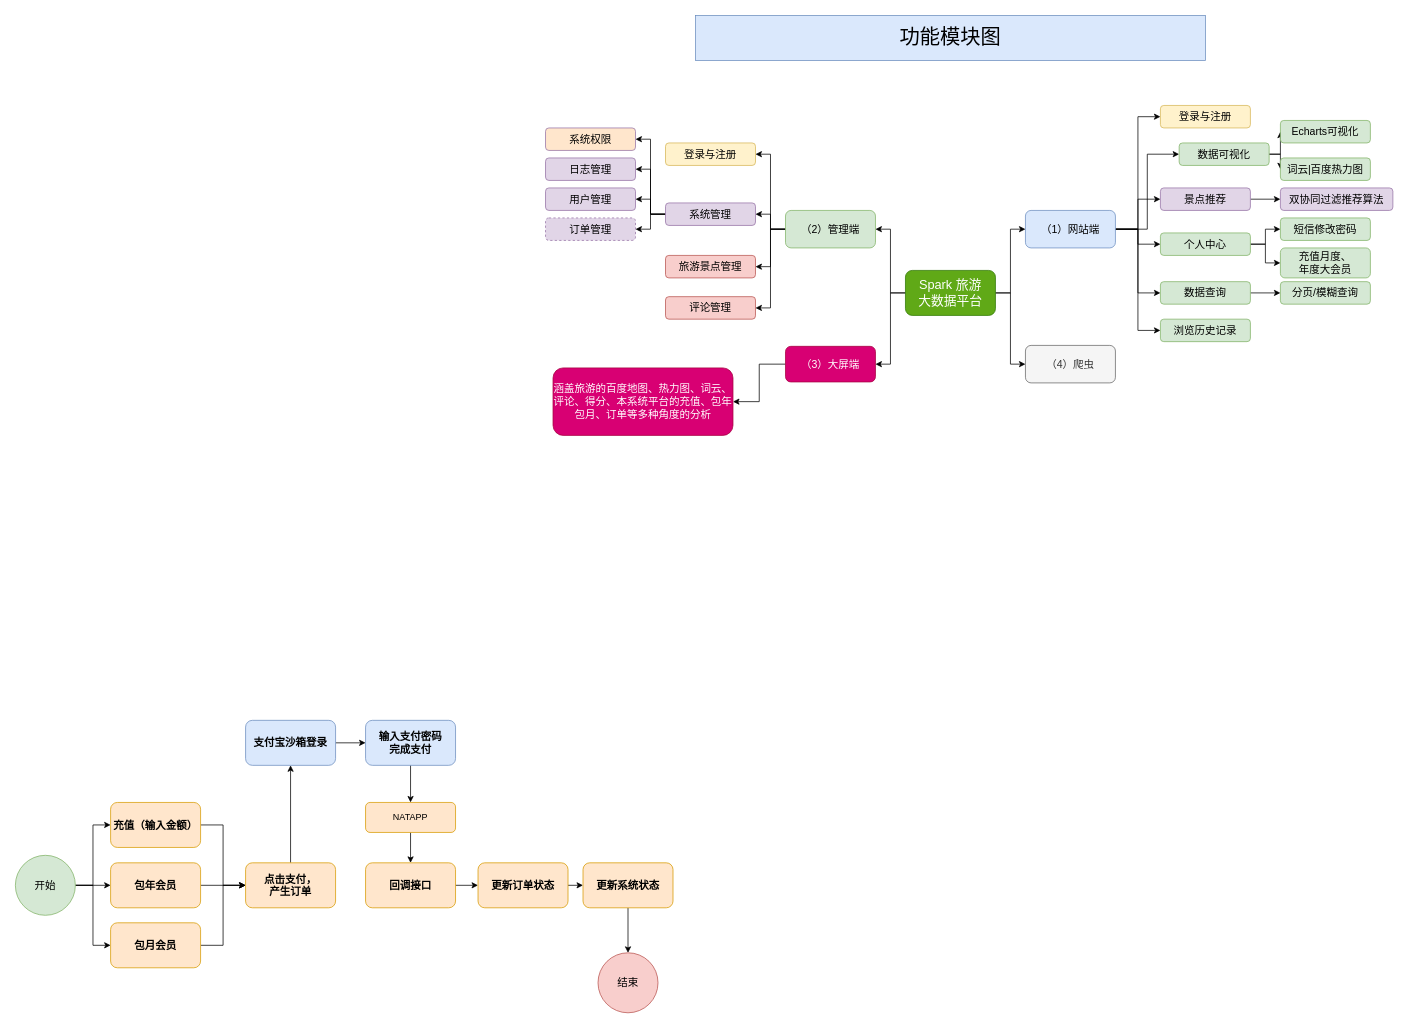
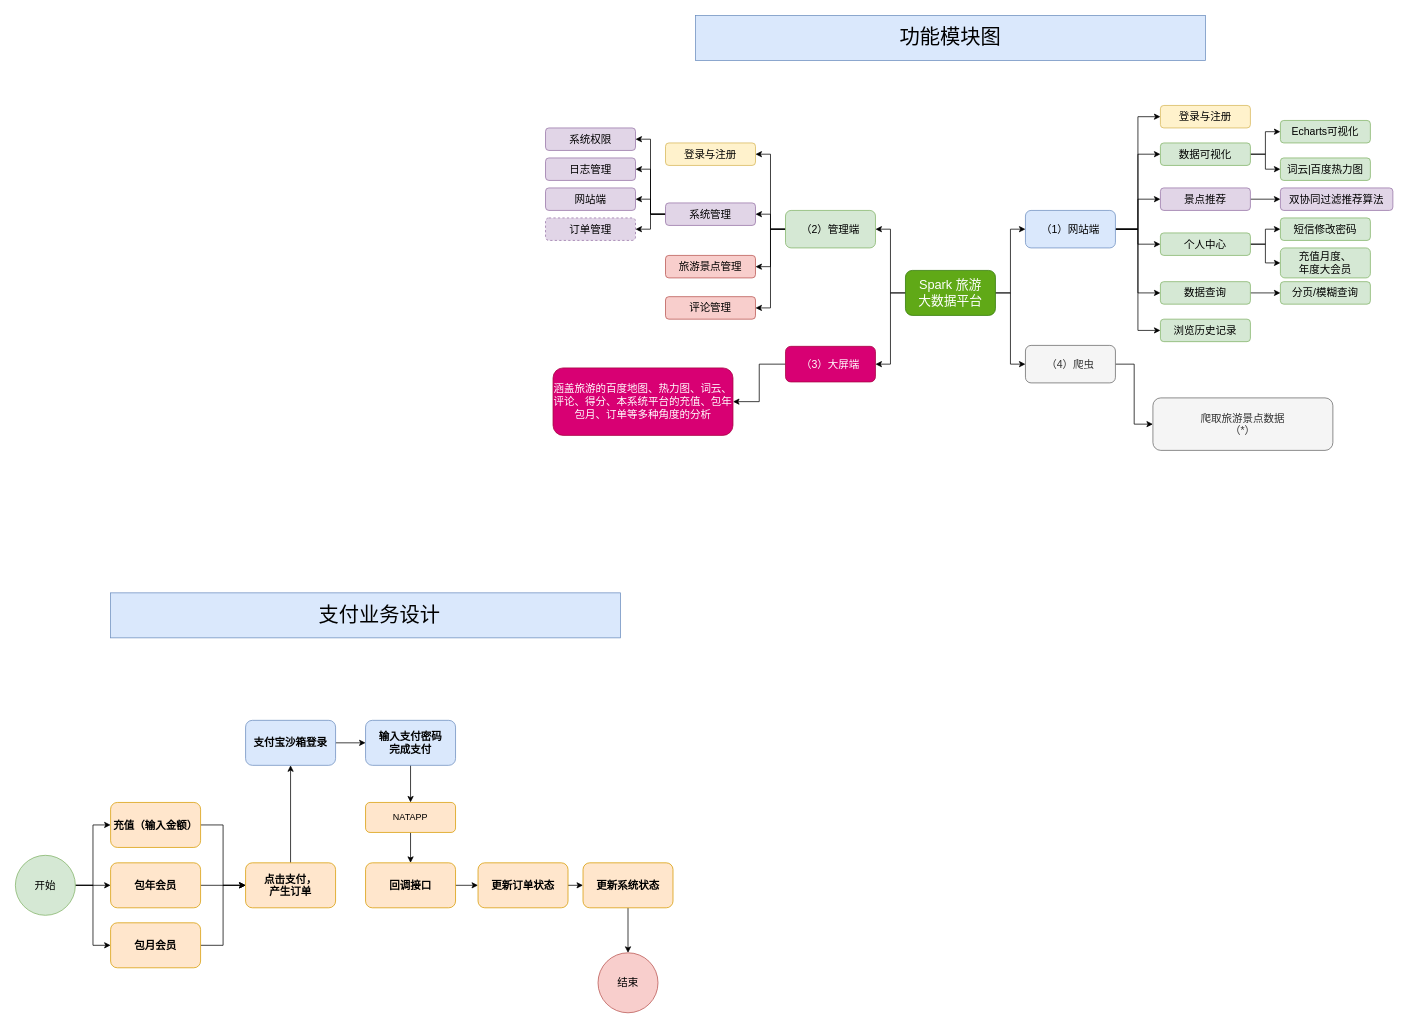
(591, 139) -> (591, 139)
(1224, 154) -> (1206, 154)
(591, 199) -> (591, 199)
none -> (1134, 393)
none -> (1243, 424)
none -> (366, 615)
